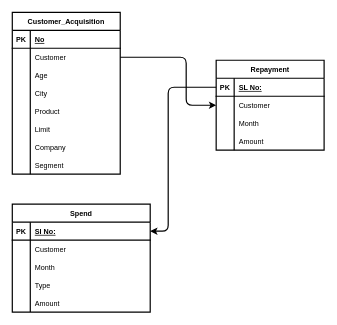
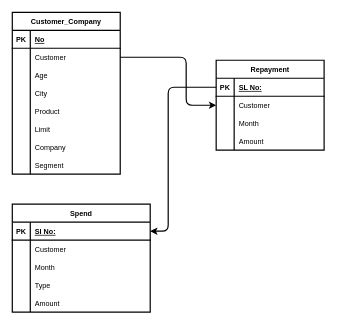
(66, 22) -> (66, 22)
